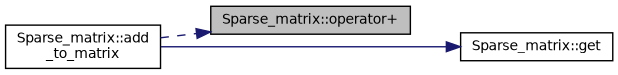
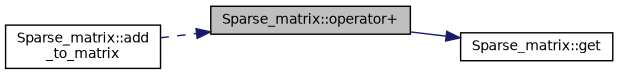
(304, 47) -> (428, 34)
